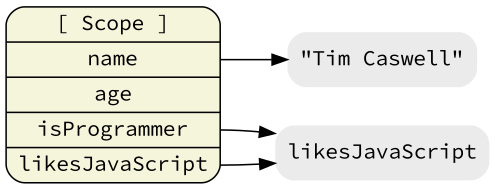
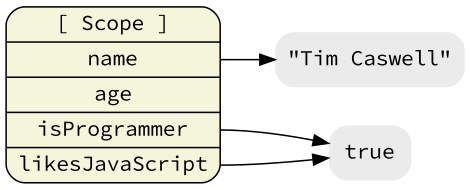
(382, 153) -> (370, 153)
